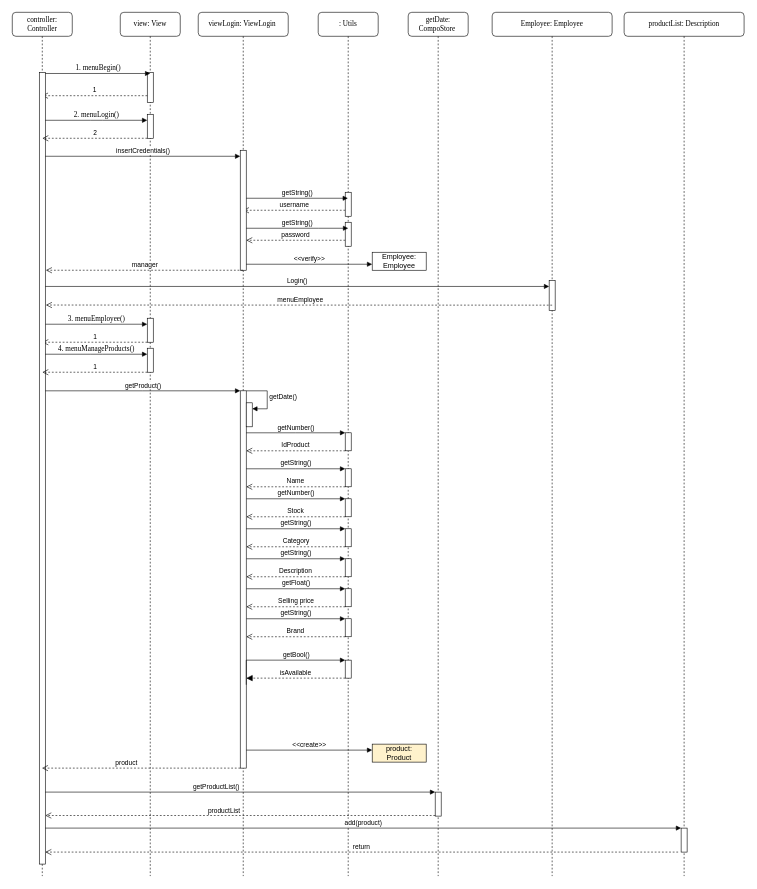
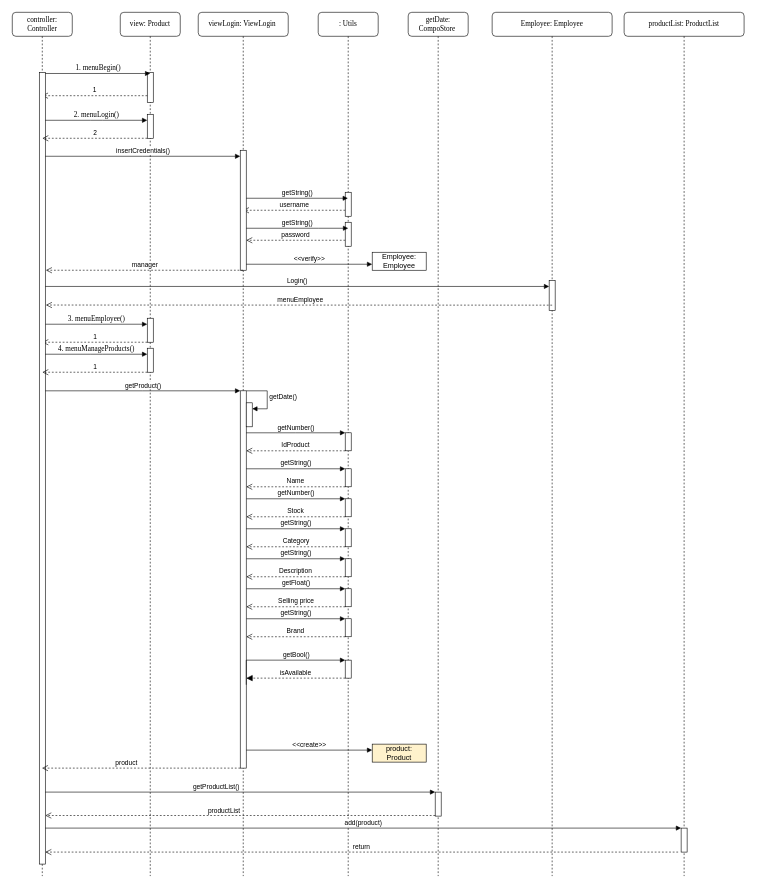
(150, 24) -> (150, 24)
(684, 24) -> (684, 24)
